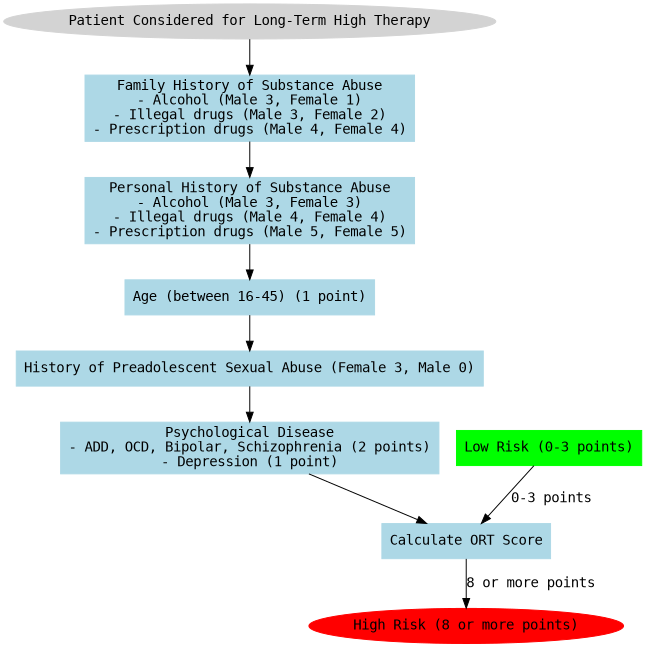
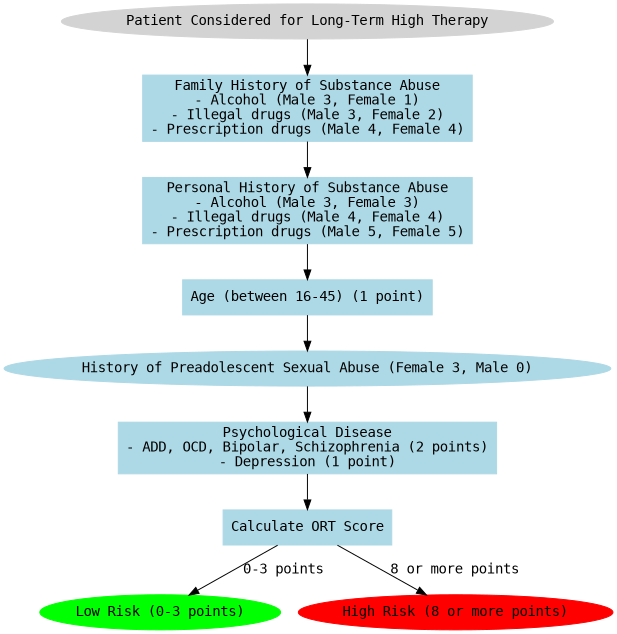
(250, 369) -> (307, 369)
(549, 448) -> (160, 612)
(511, 491) -> (238, 568)
